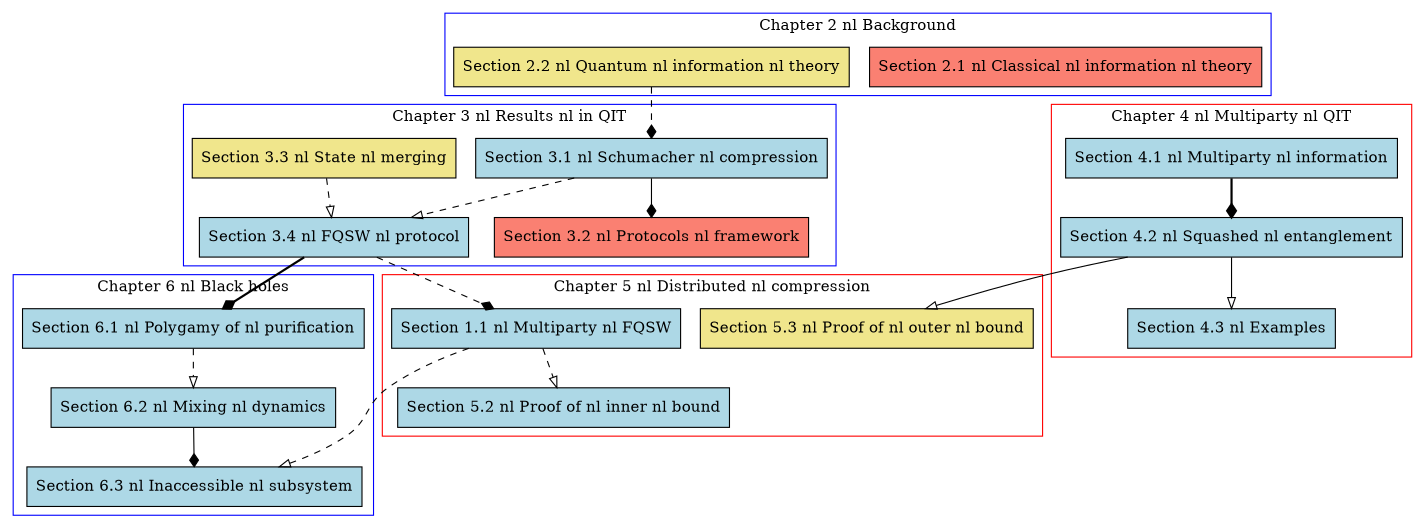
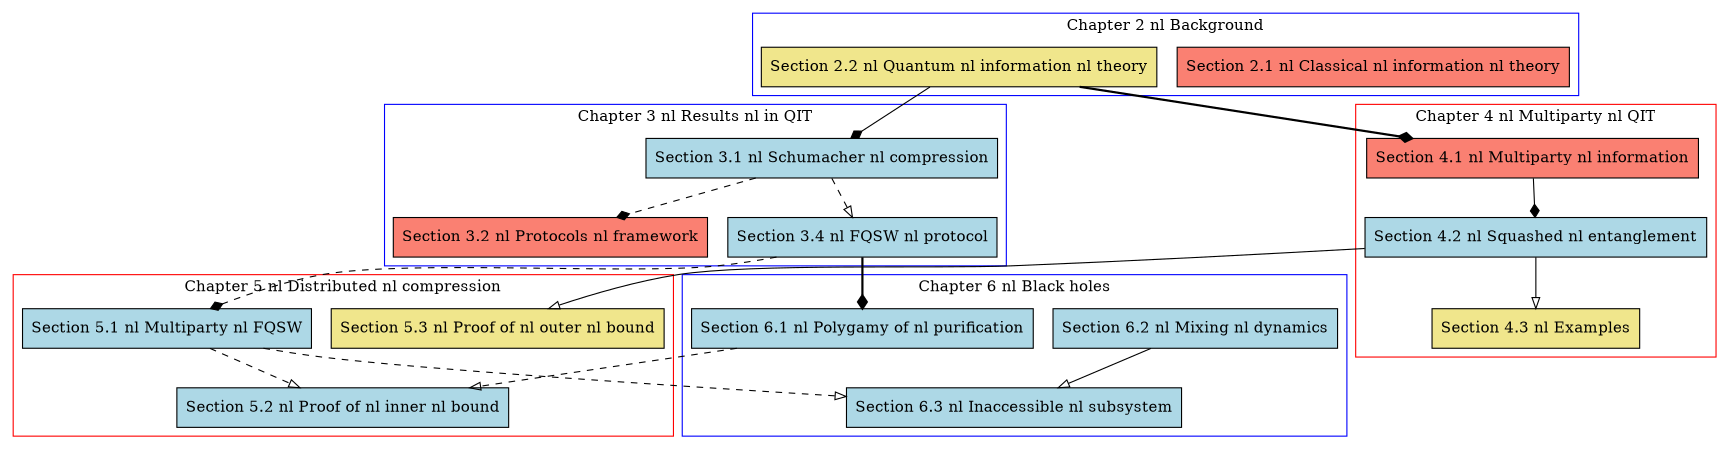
(651, 112) -> (893, 111)
none -> (1239, 112)
(324, 158) -> none
(1232, 158) -> (1533, 158)
(651, 191) -> (693, 196)
(1232, 191) -> (1534, 191)
(536, 328) -> (167, 328)
(1232, 328) -> (1536, 328)
(193, 363) -> (609, 367)
(194, 441) -> (1110, 366)
